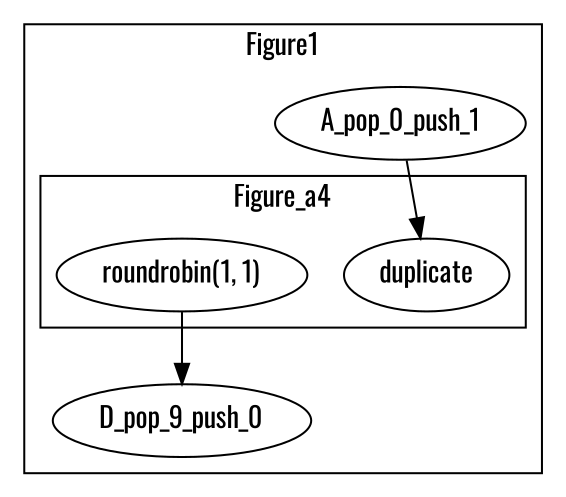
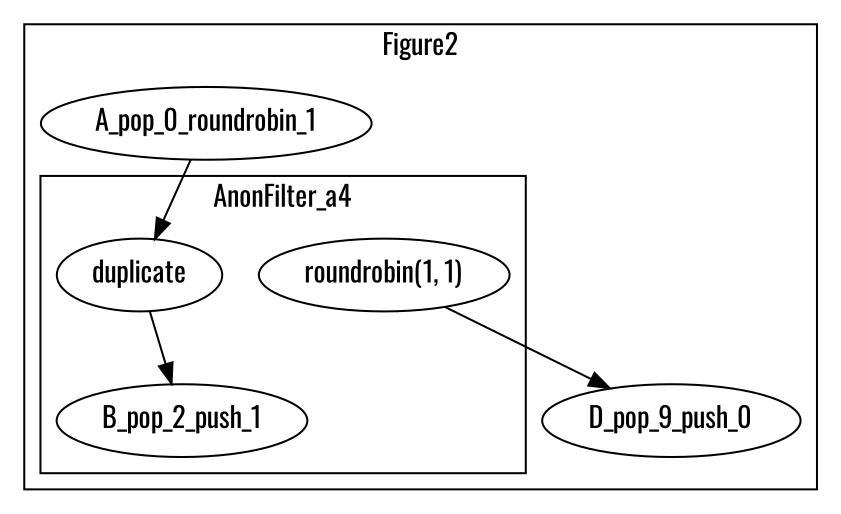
(283, 48) -> (421, 48)
(400, 123) -> (206, 123)
(283, 199) -> (283, 199)
none -> (182, 421)
